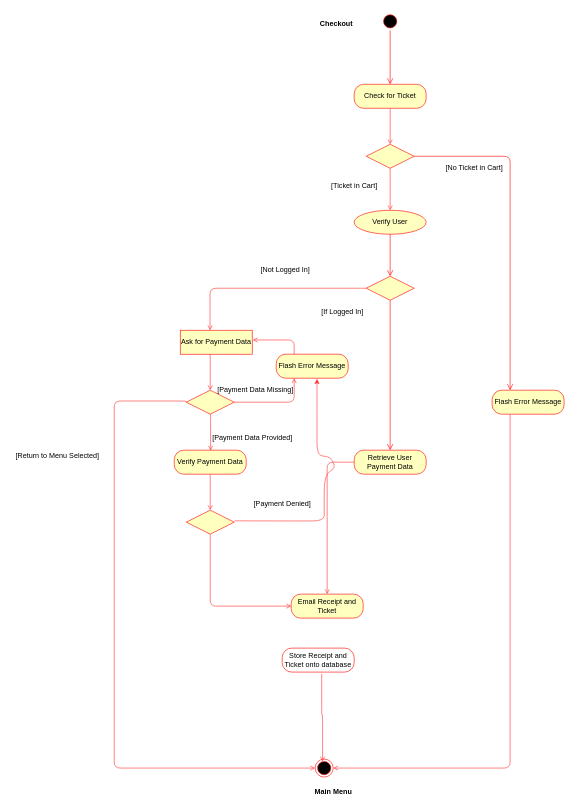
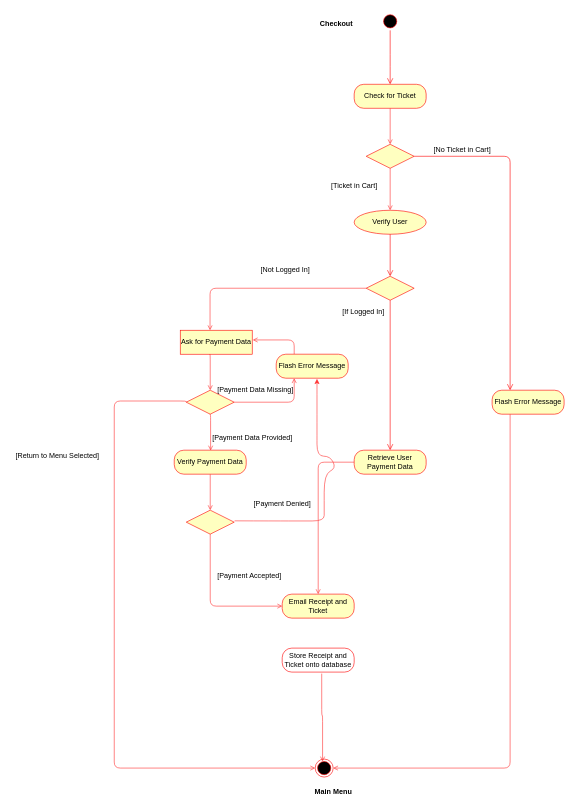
(474, 168) -> (462, 150)
(342, 312) -> (363, 312)
none -> (249, 576)
(327, 606) -> (318, 606)
